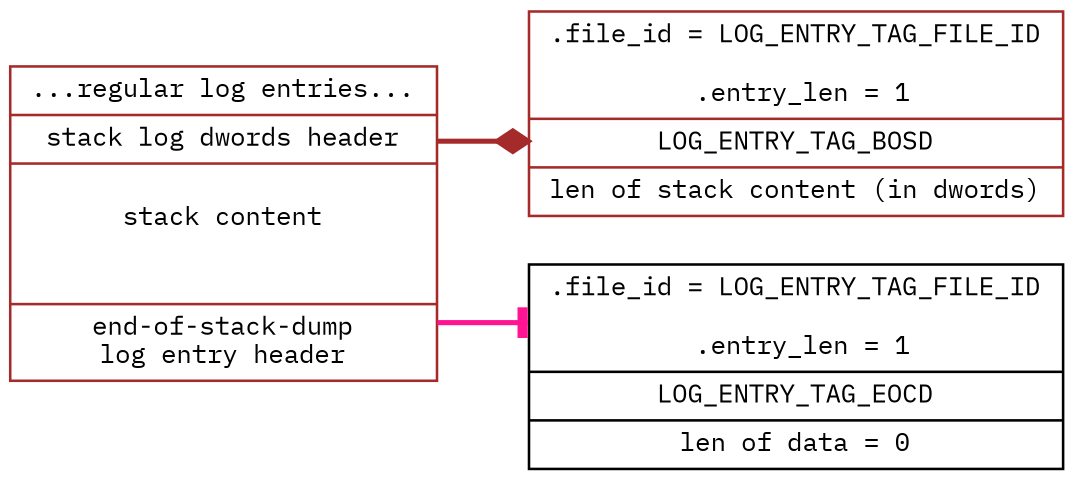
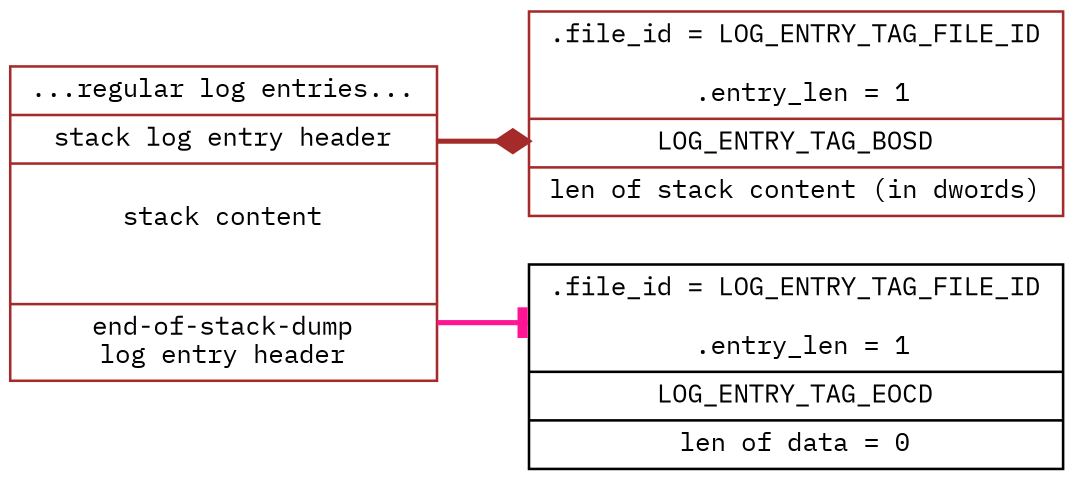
(224, 138) -> (224, 138)
